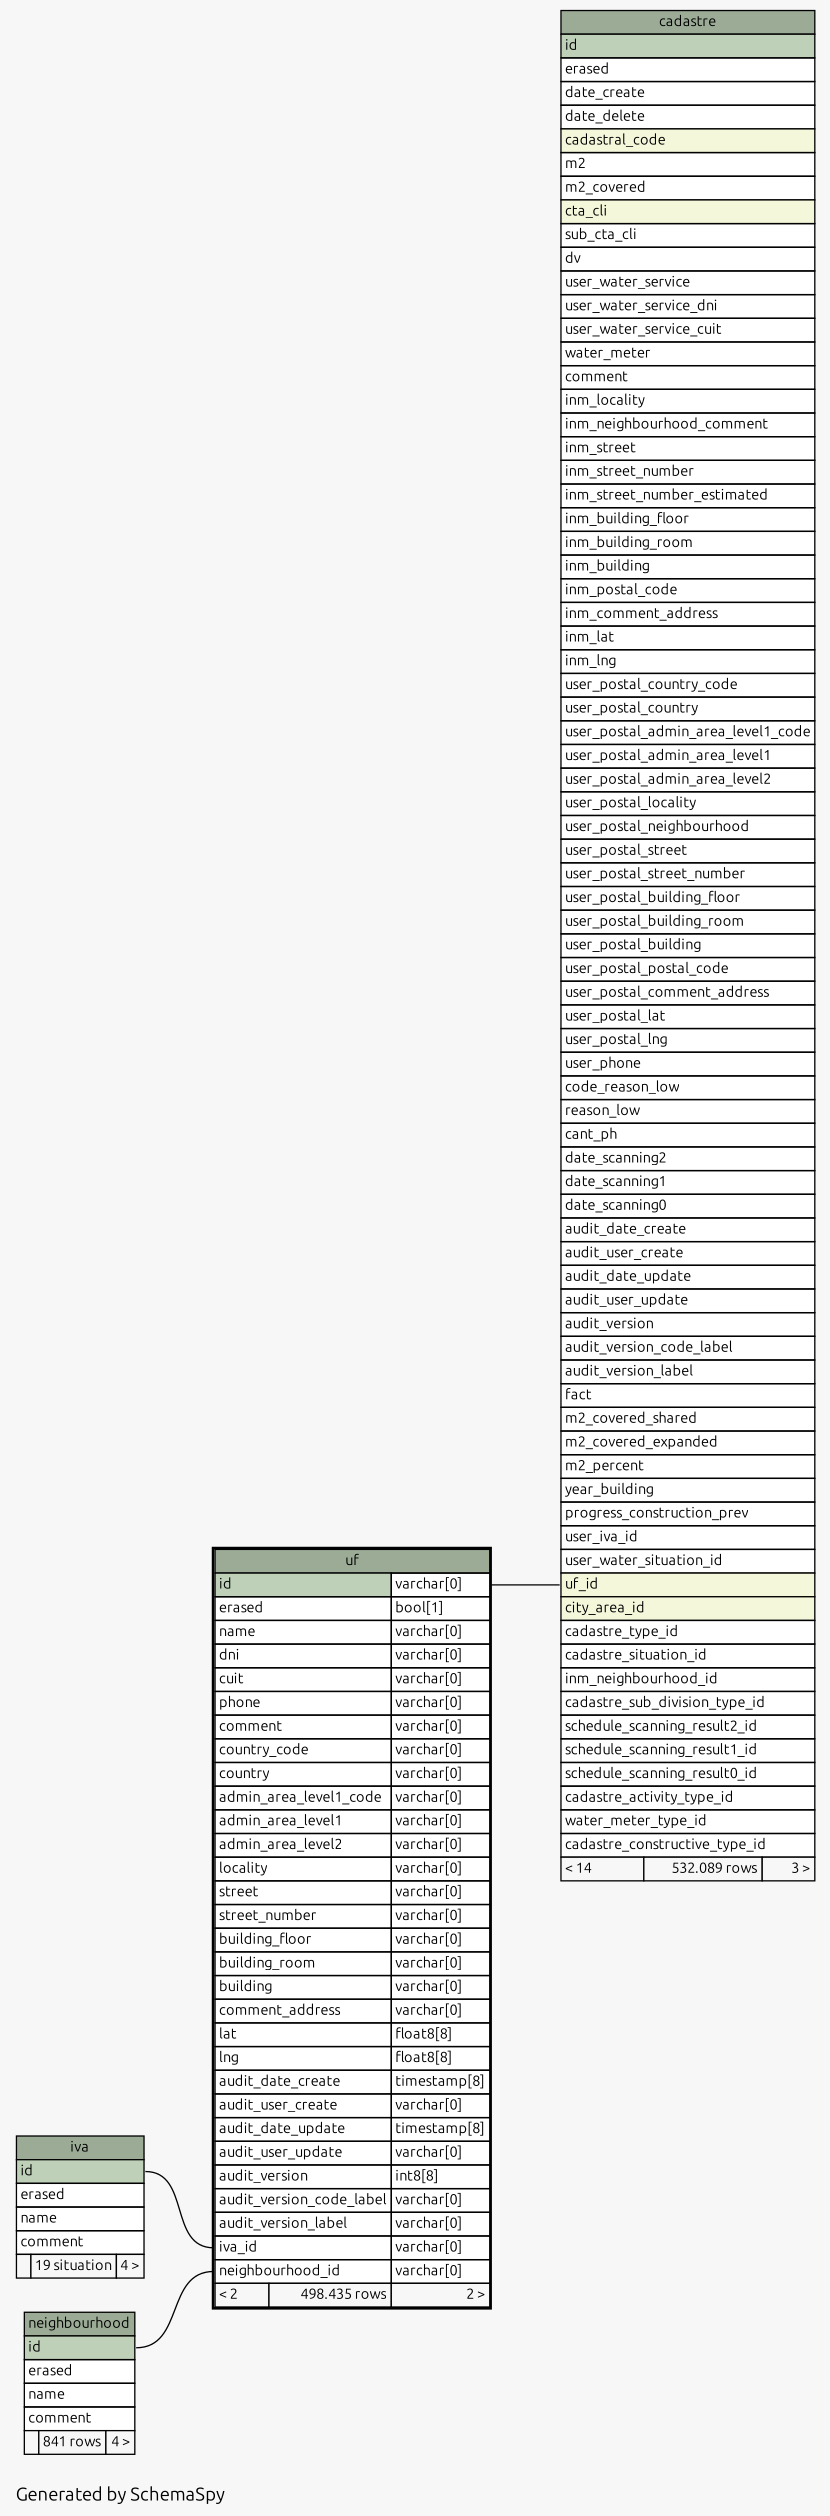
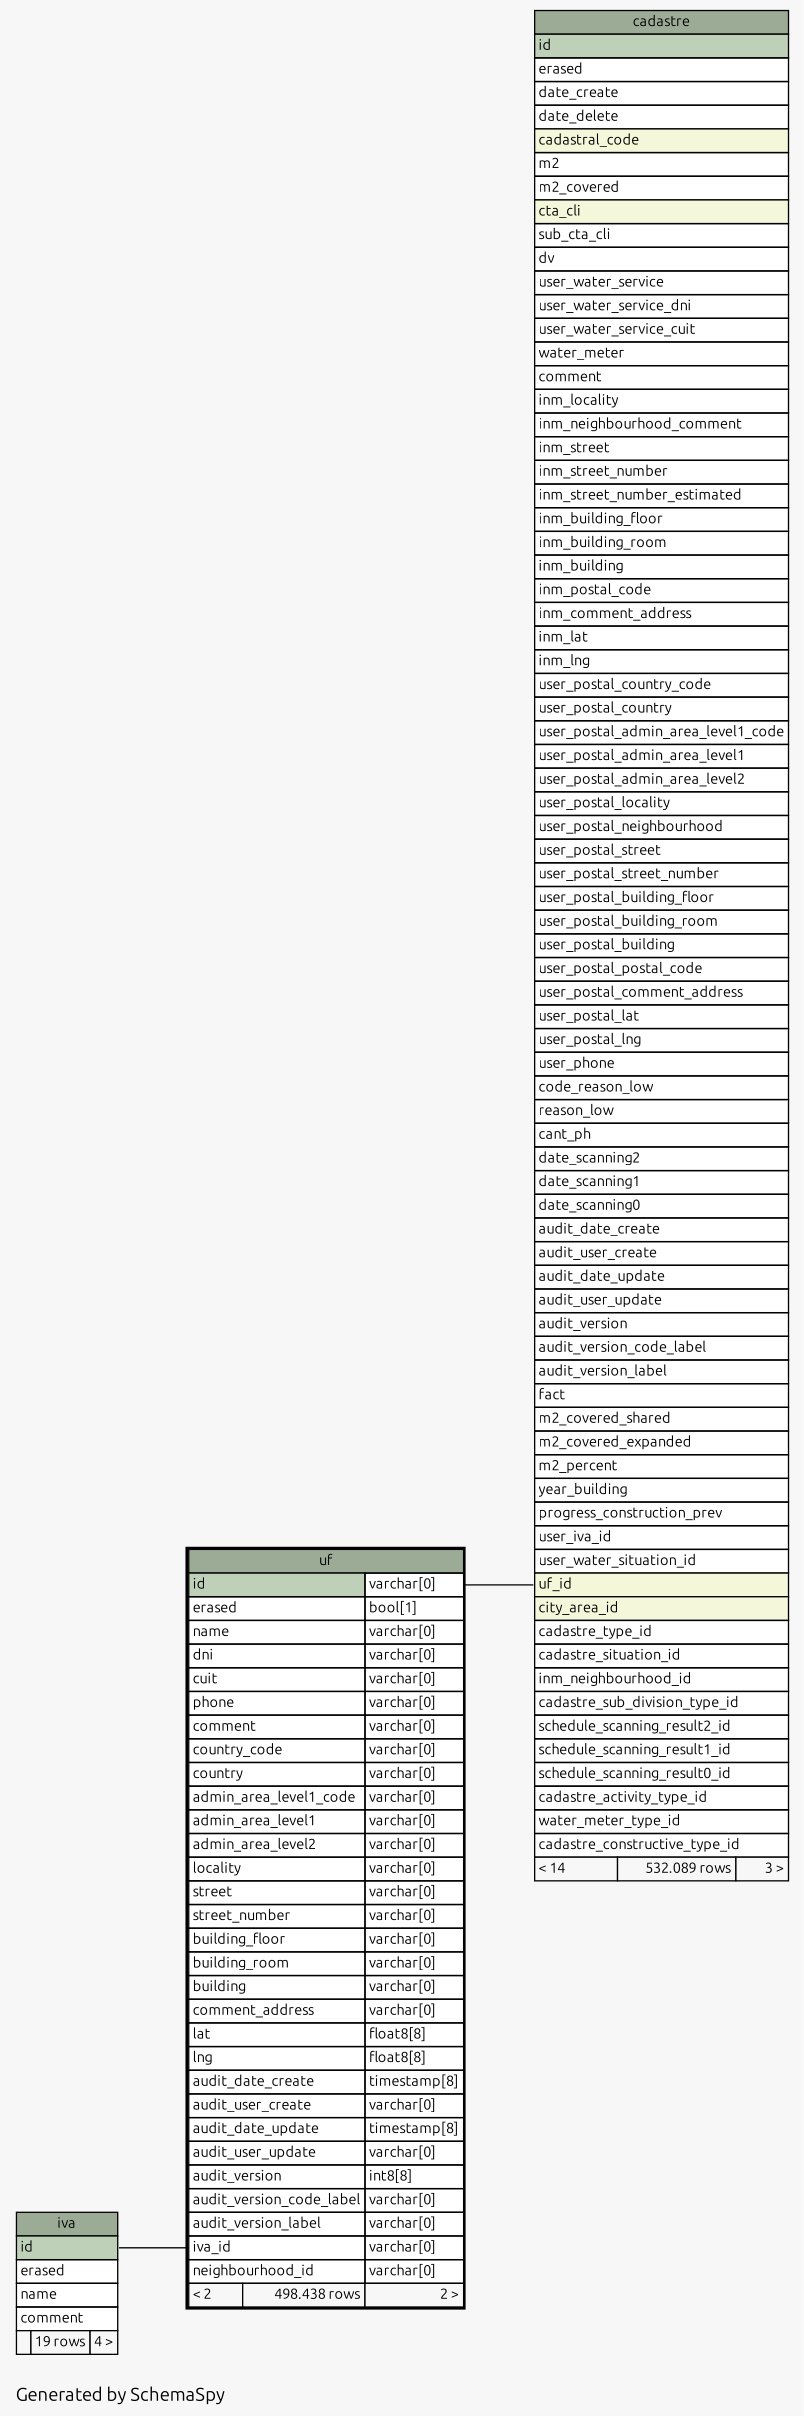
(74, 2266) -> (61, 2342)
(344, 2295) -> (318, 2295)
(80, 2383) -> none
